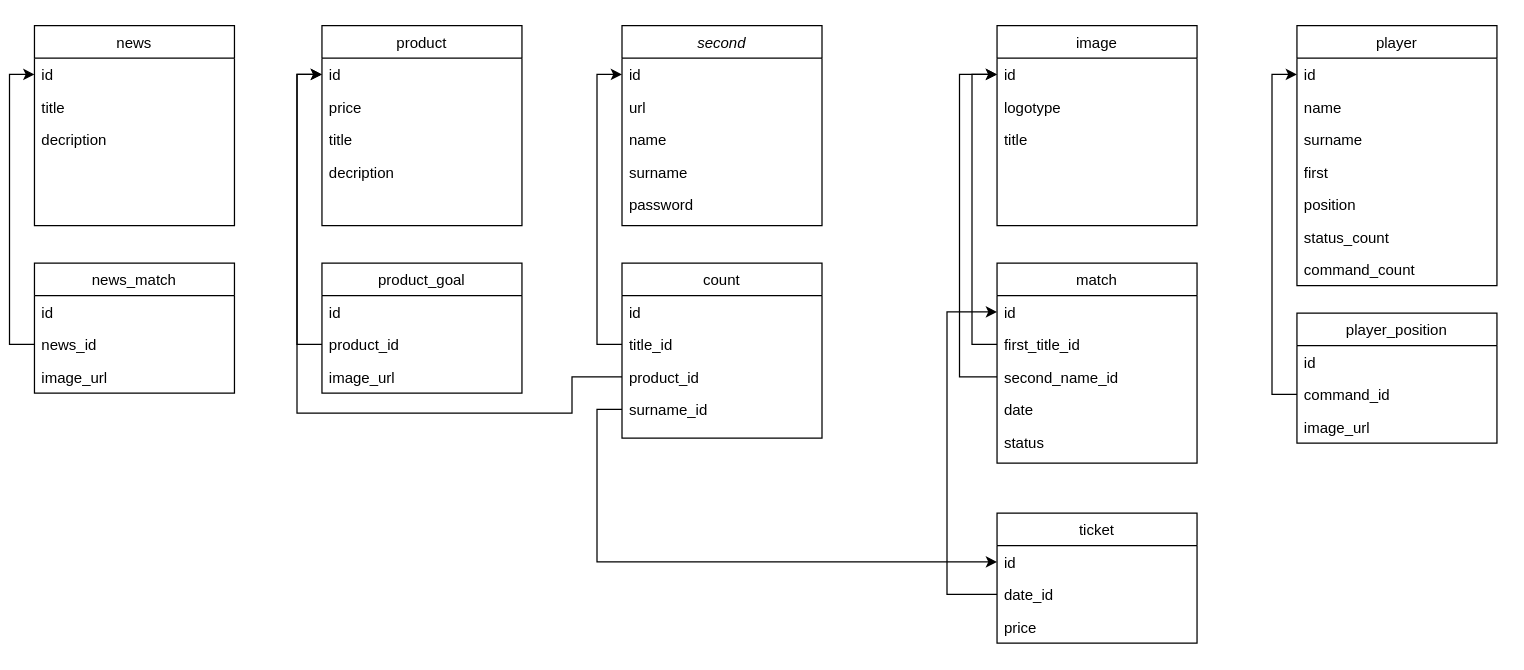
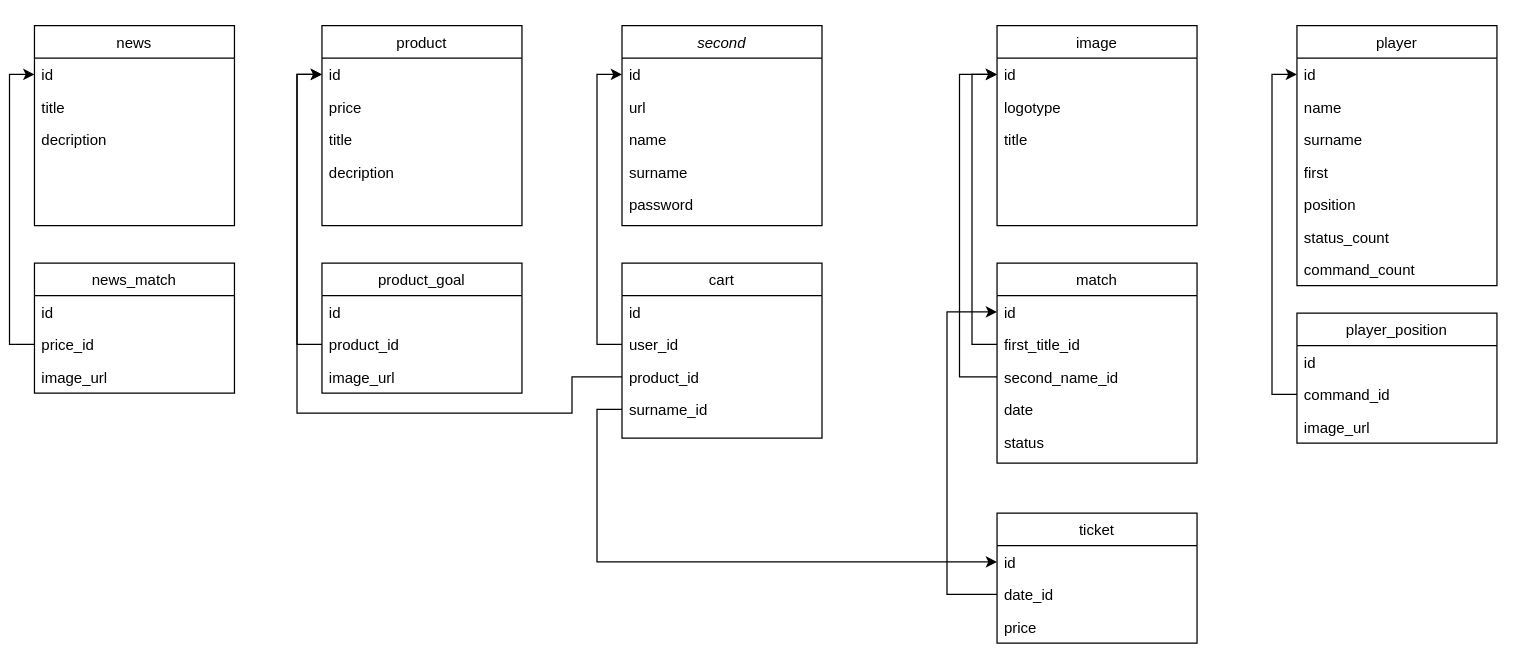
(721, 280) -> (721, 280)
(69, 345) -> (71, 345)
(657, 345) -> (656, 345)
